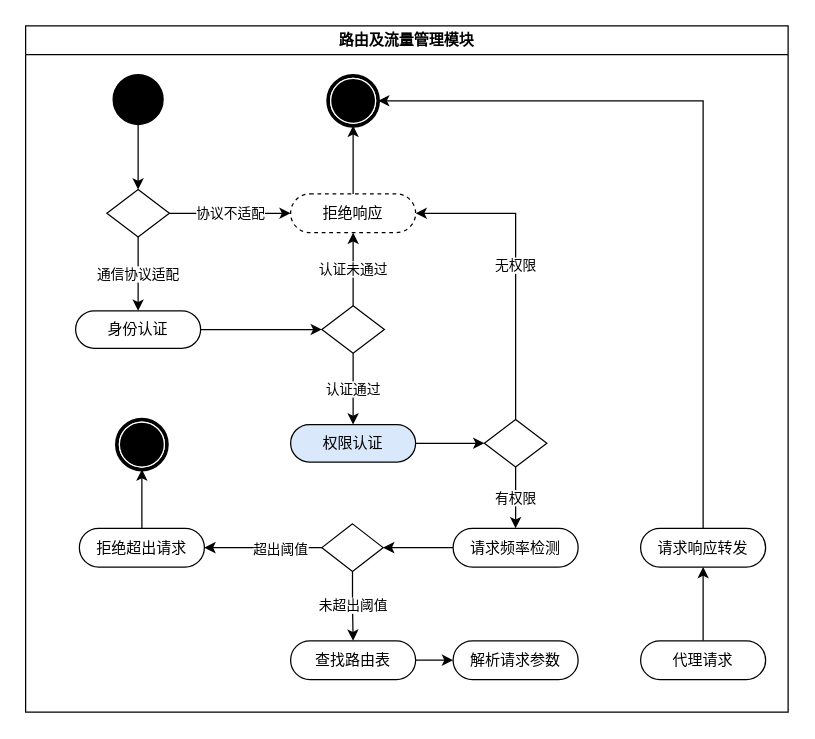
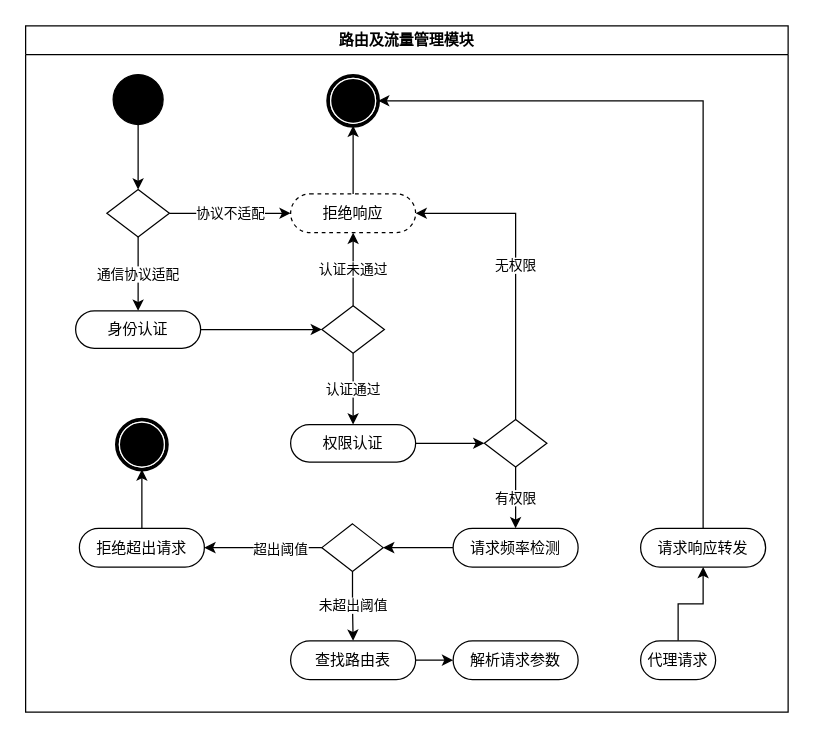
(353, 443) -> (353, 443)
(703, 660) -> (678, 660)
